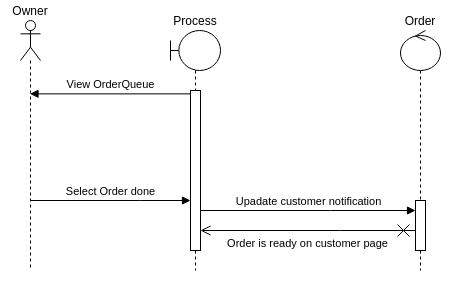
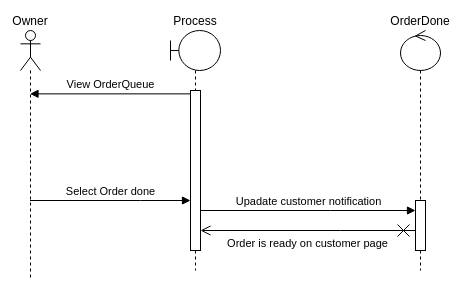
(421, 20) -> (421, 13)
(31, 146) -> (31, 156)
